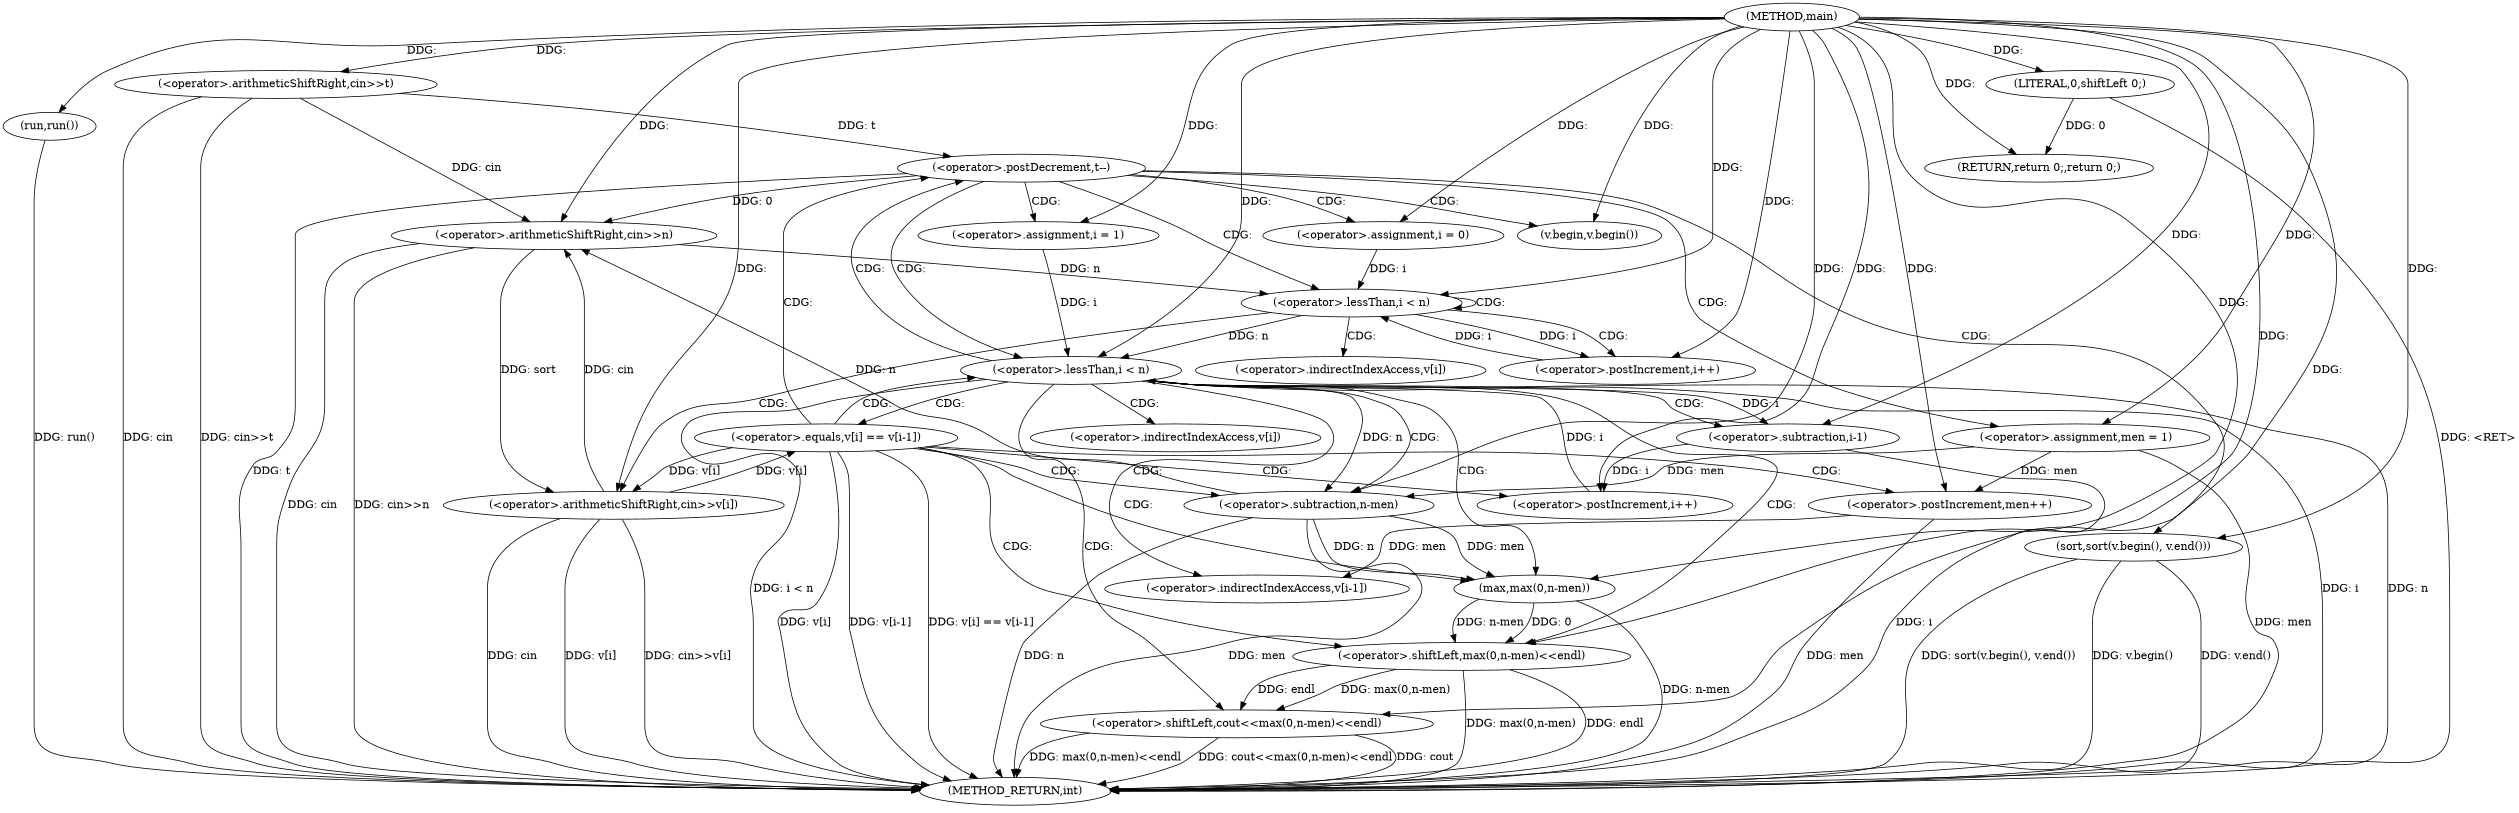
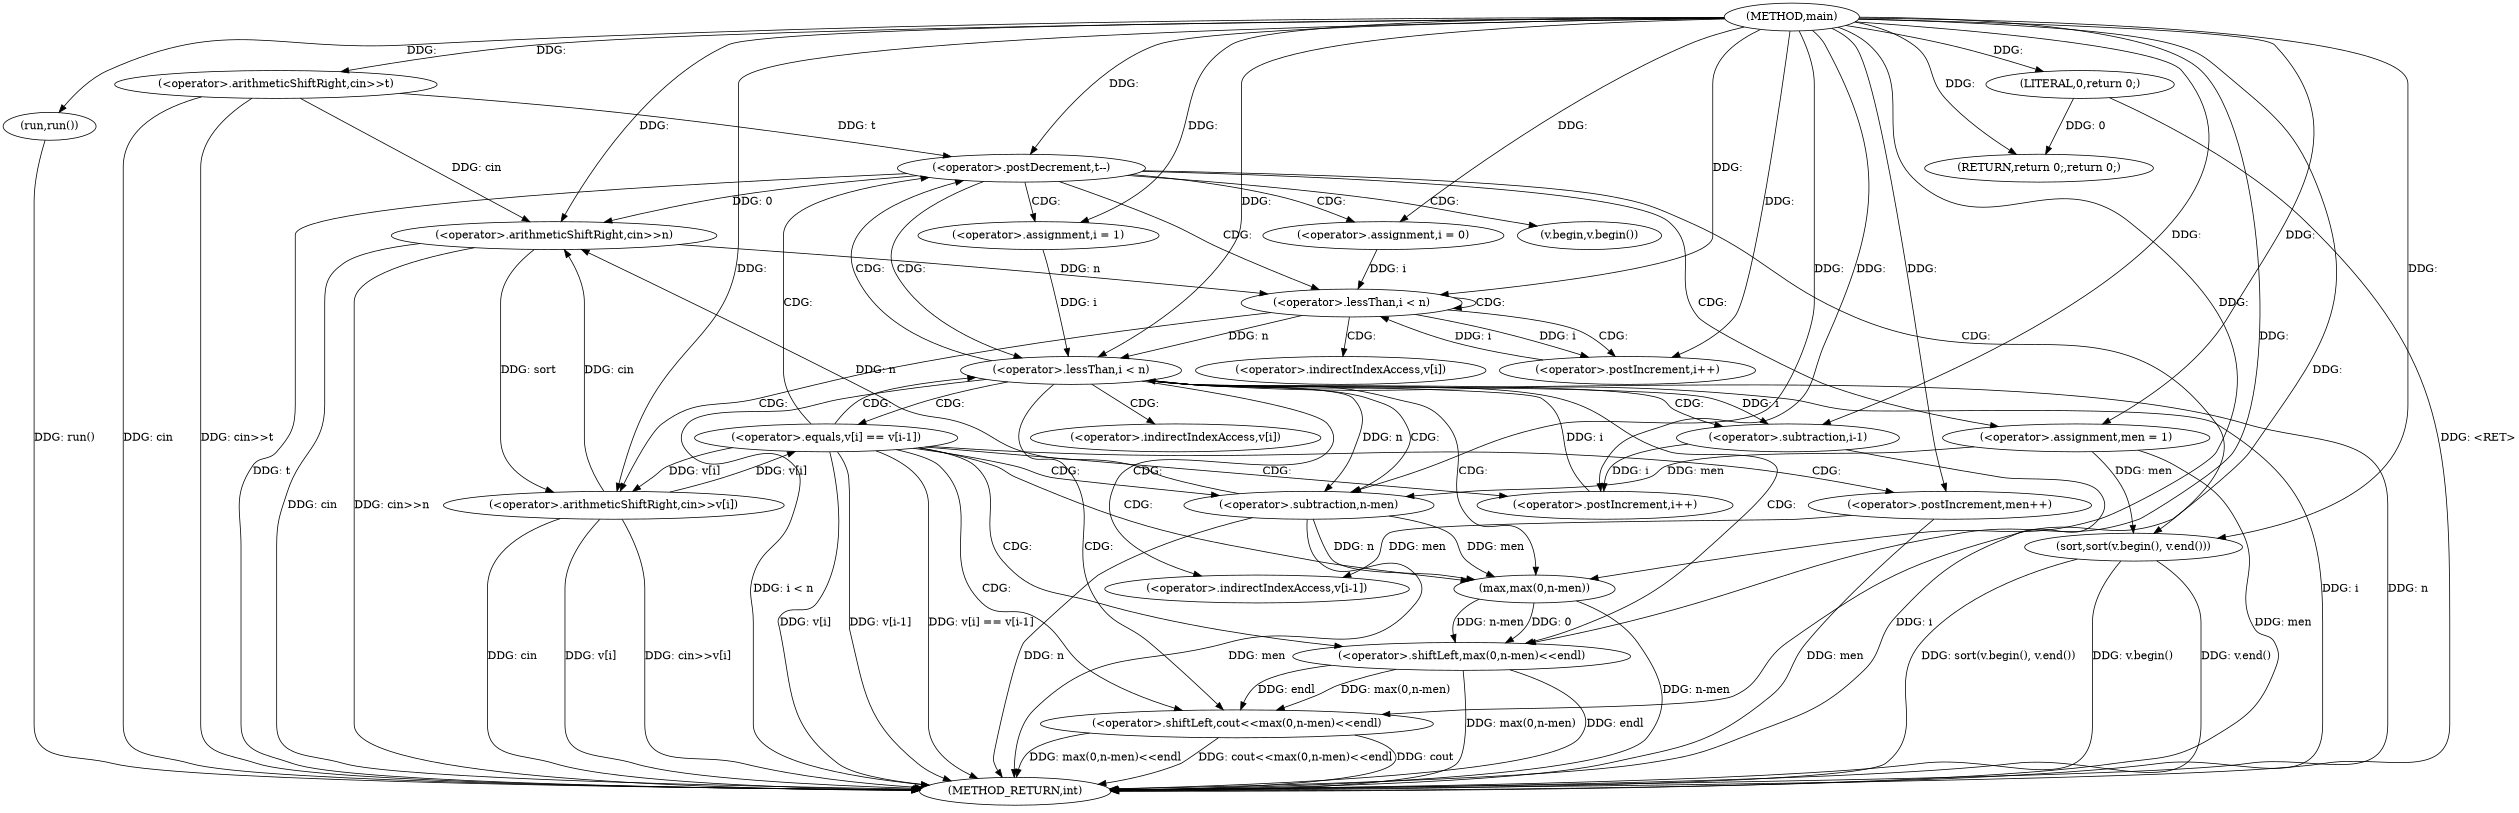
(2080, 84) -> (2080, 84)
(1649, 104) -> (1214, 36)
(2017, 470) -> (2120, 484)
none -> (995, 611)
